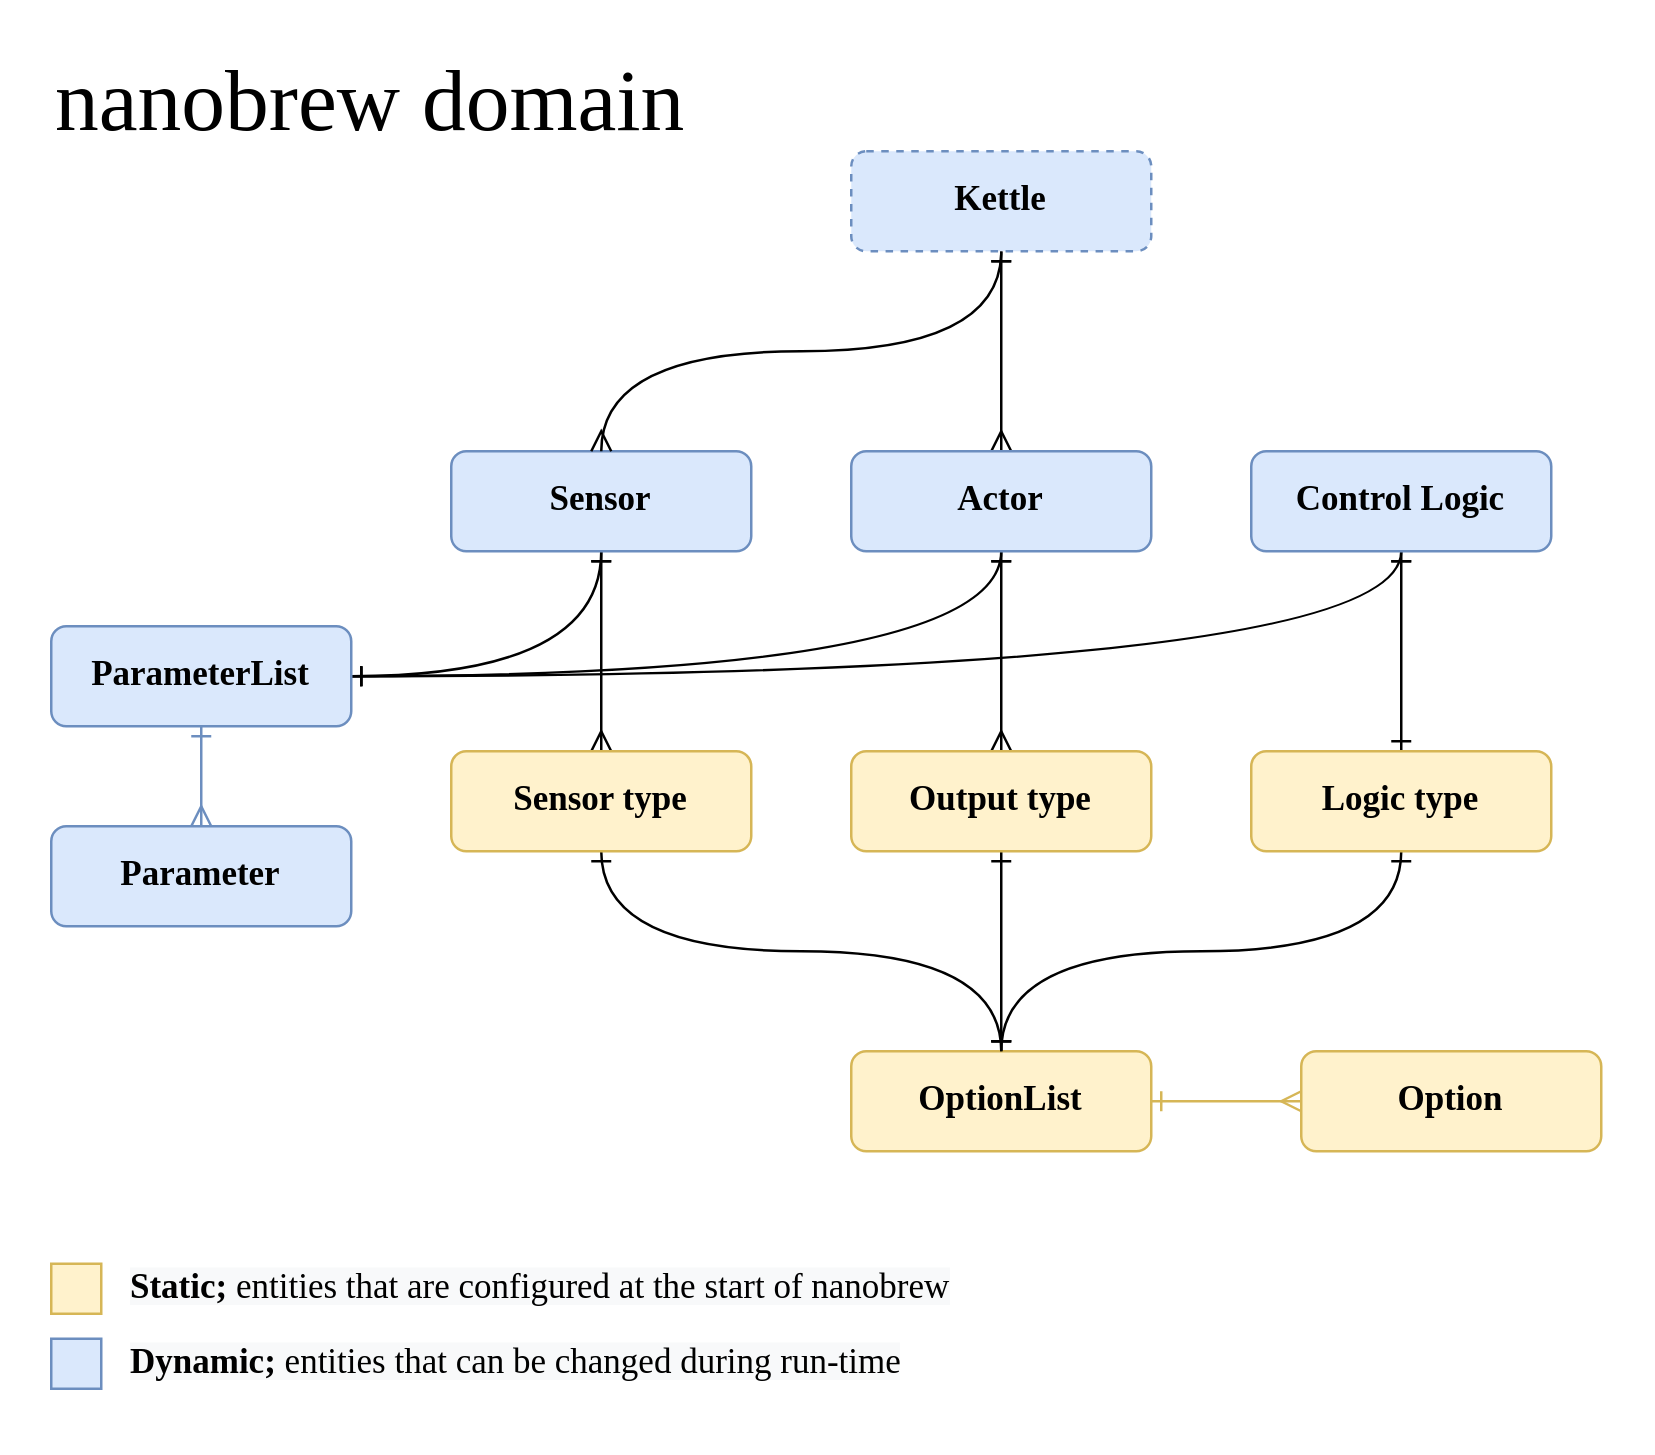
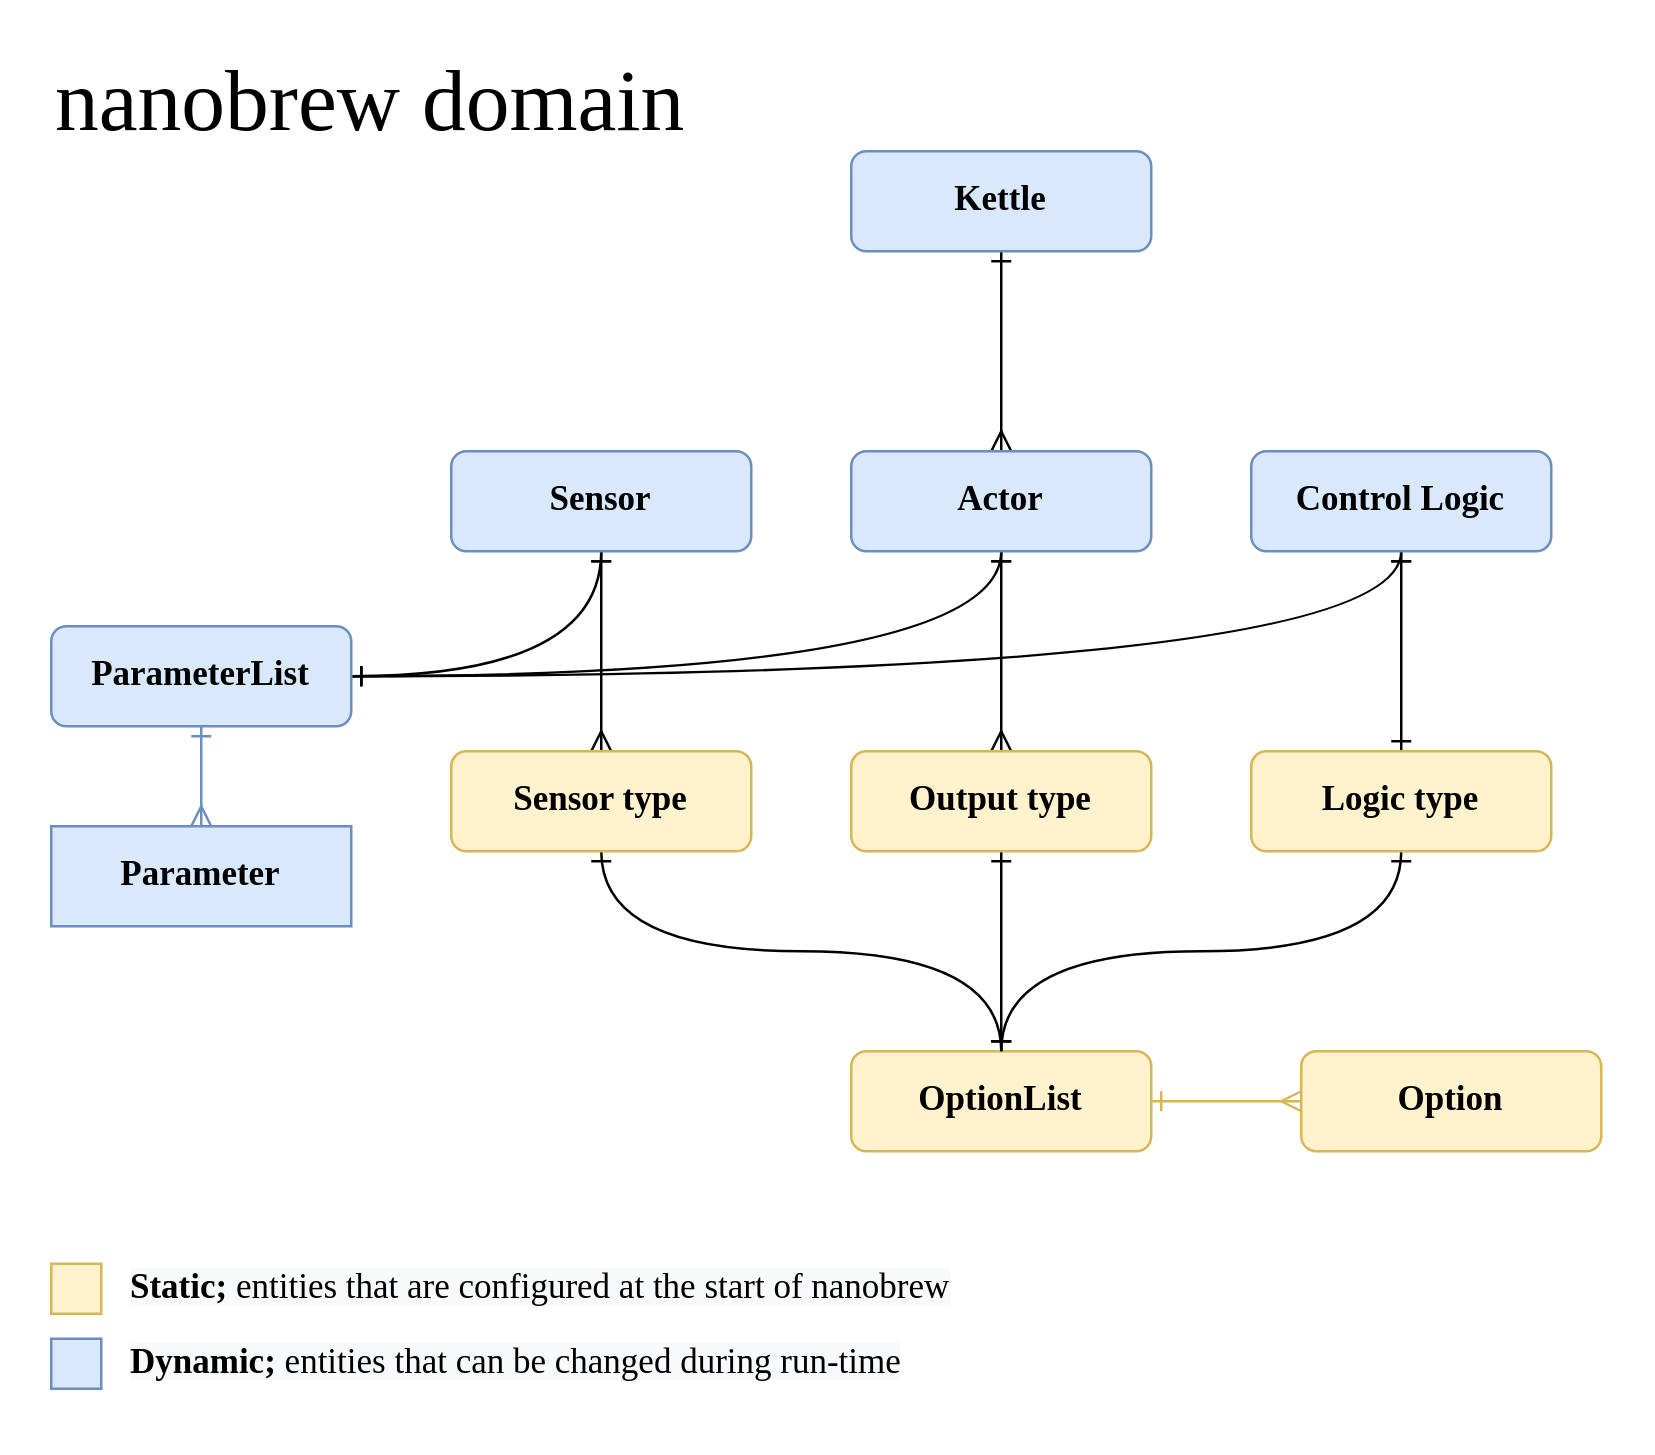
(1001, 201) -> (1001, 201)
(789, 352) -> none
(201, 876) -> (201, 876)
